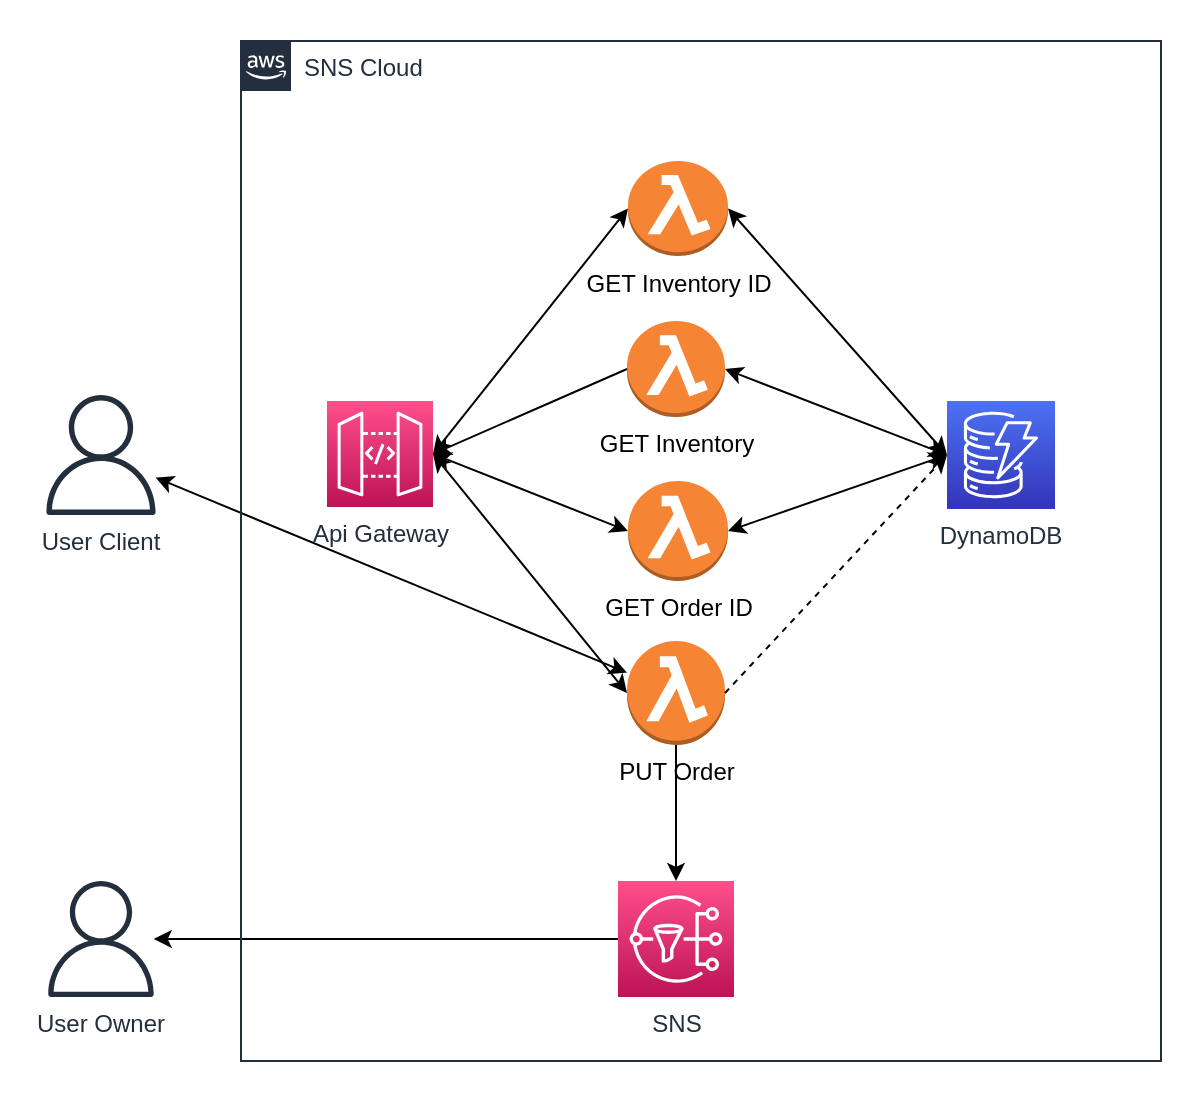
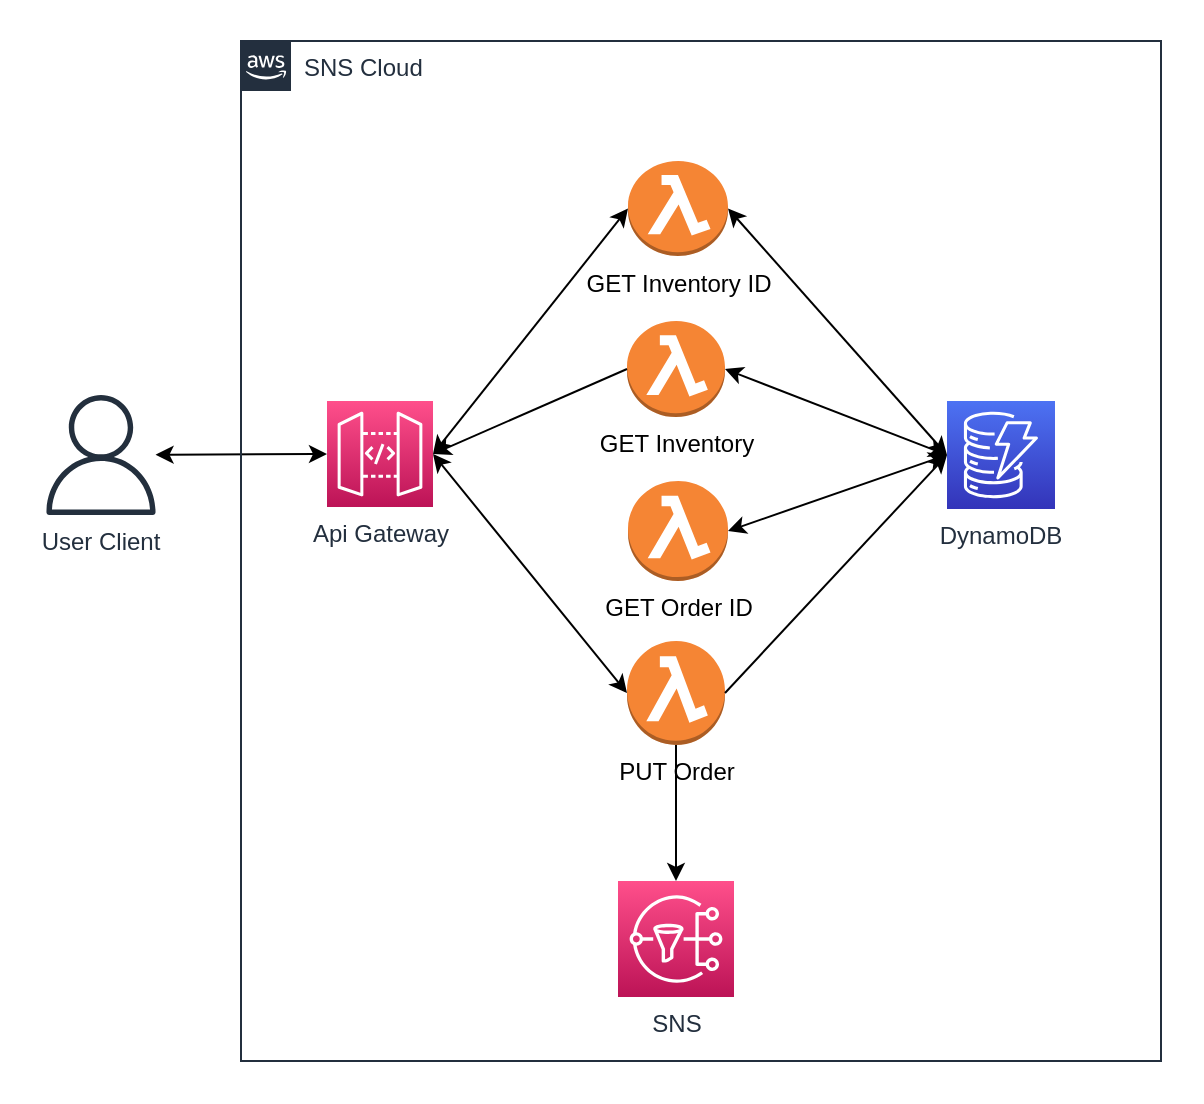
(531, 493) -> none
(380, 571) -> (241, 454)
(833, 577) -> (833, 577)
(101, 939) -> none
(393, 939) -> none
